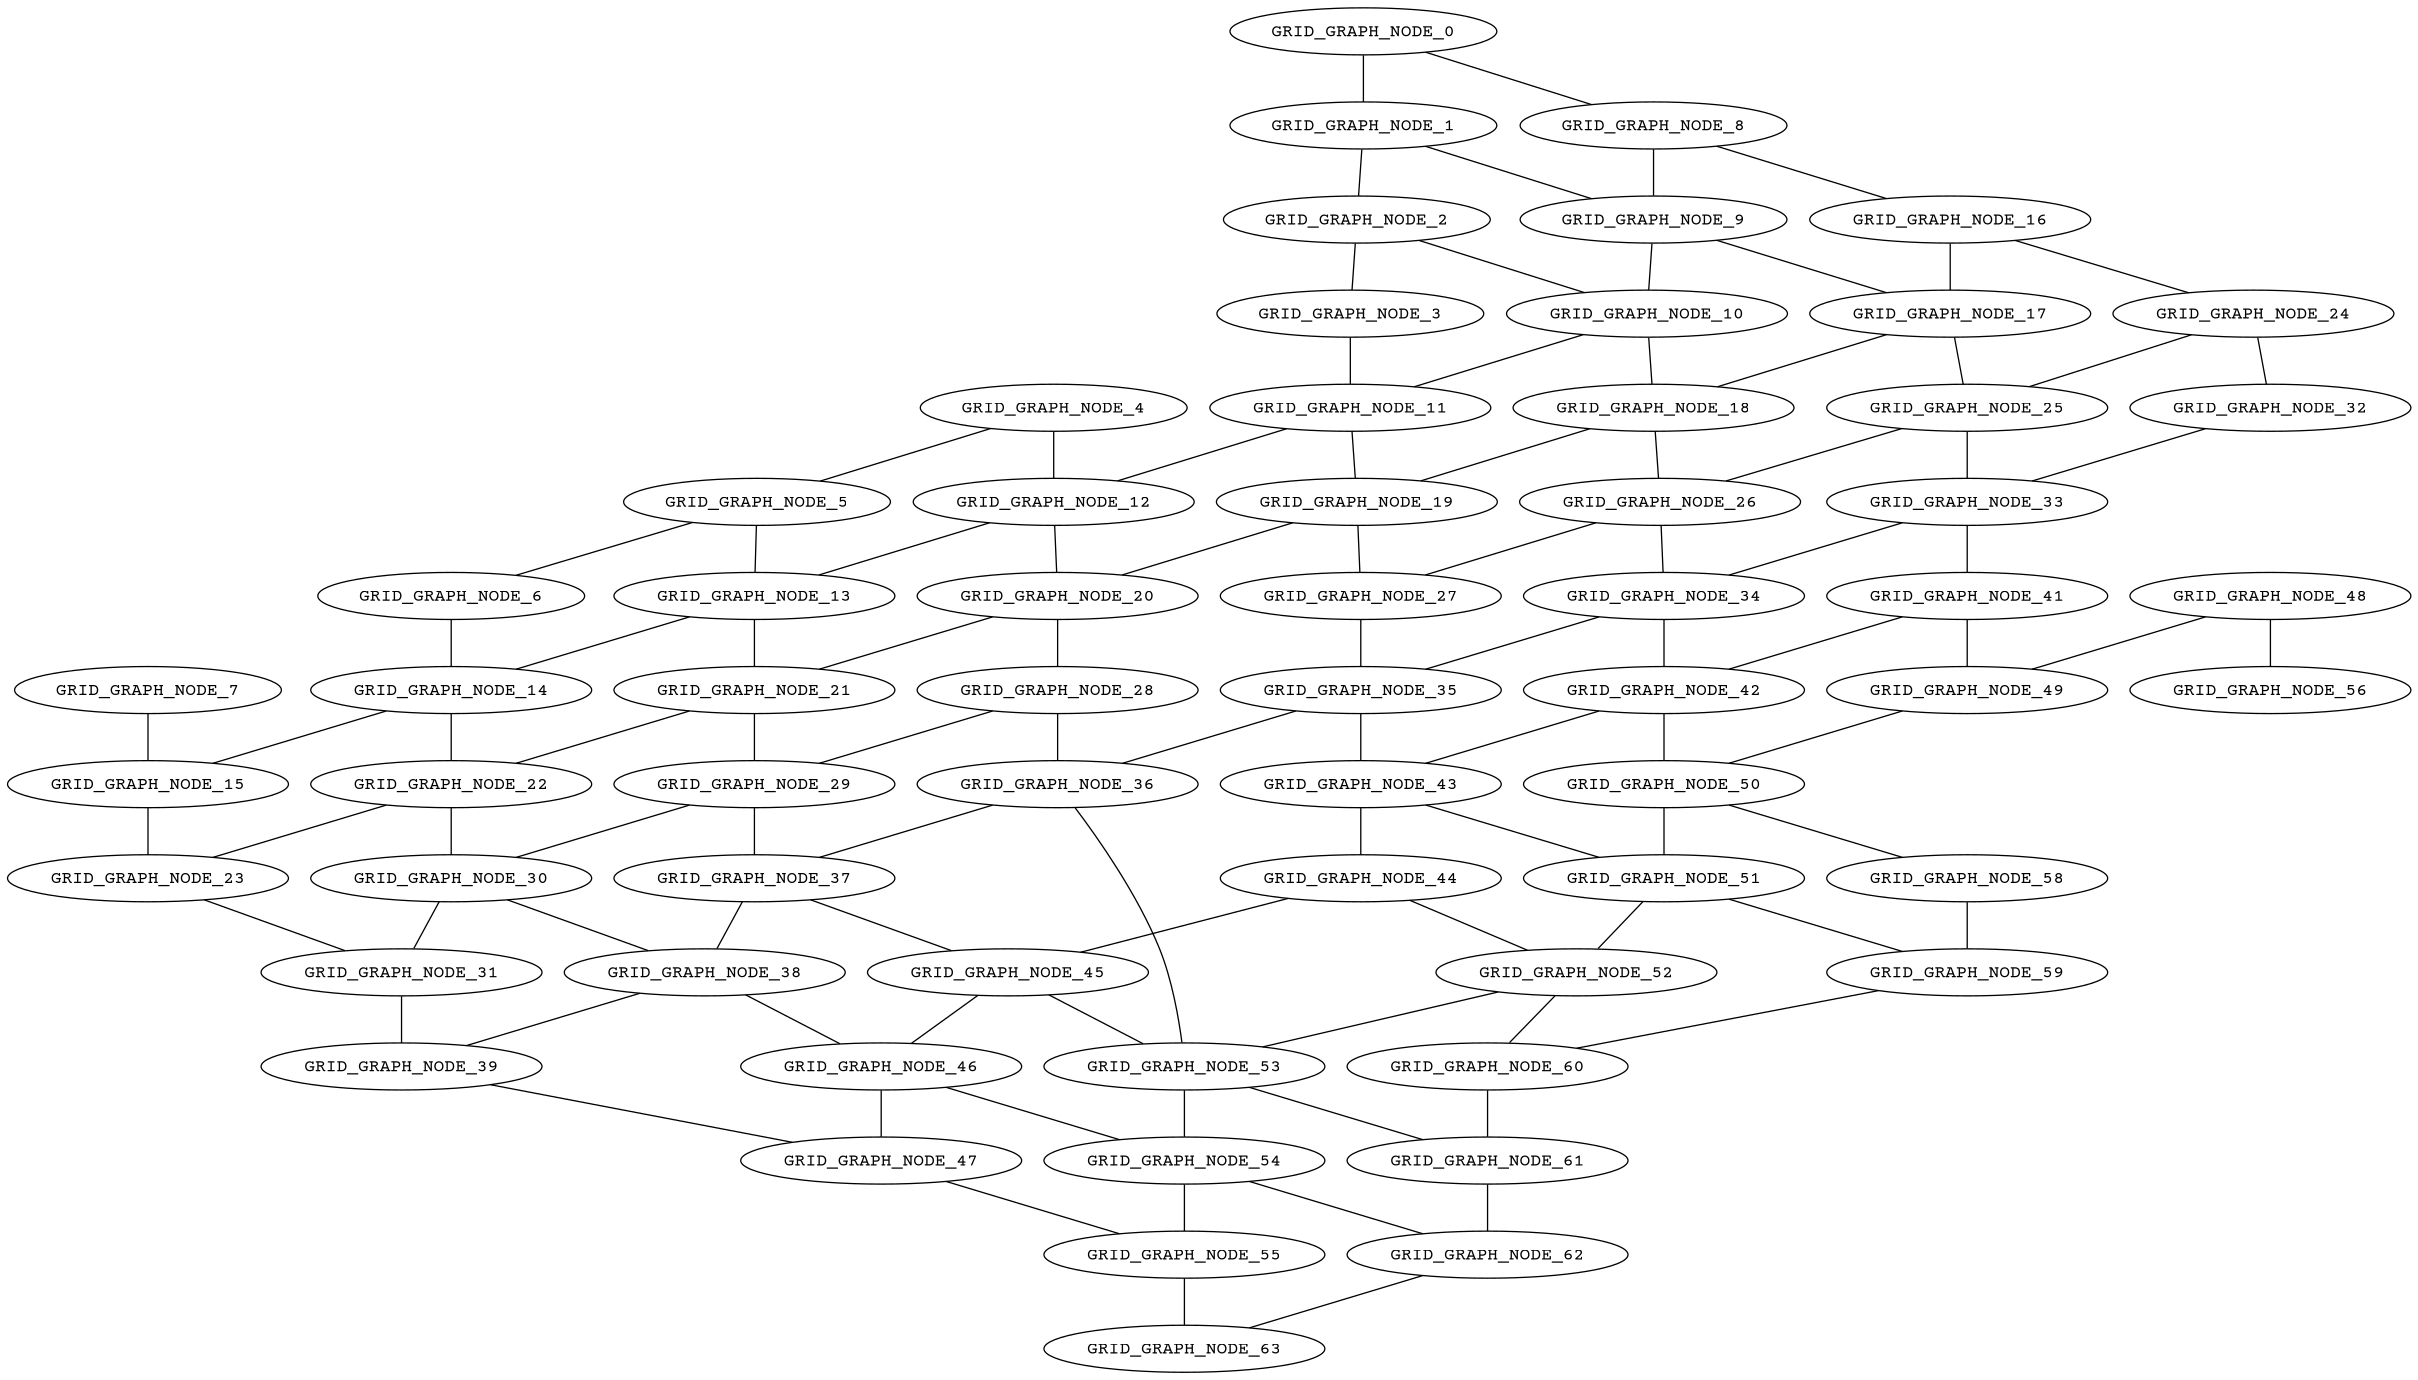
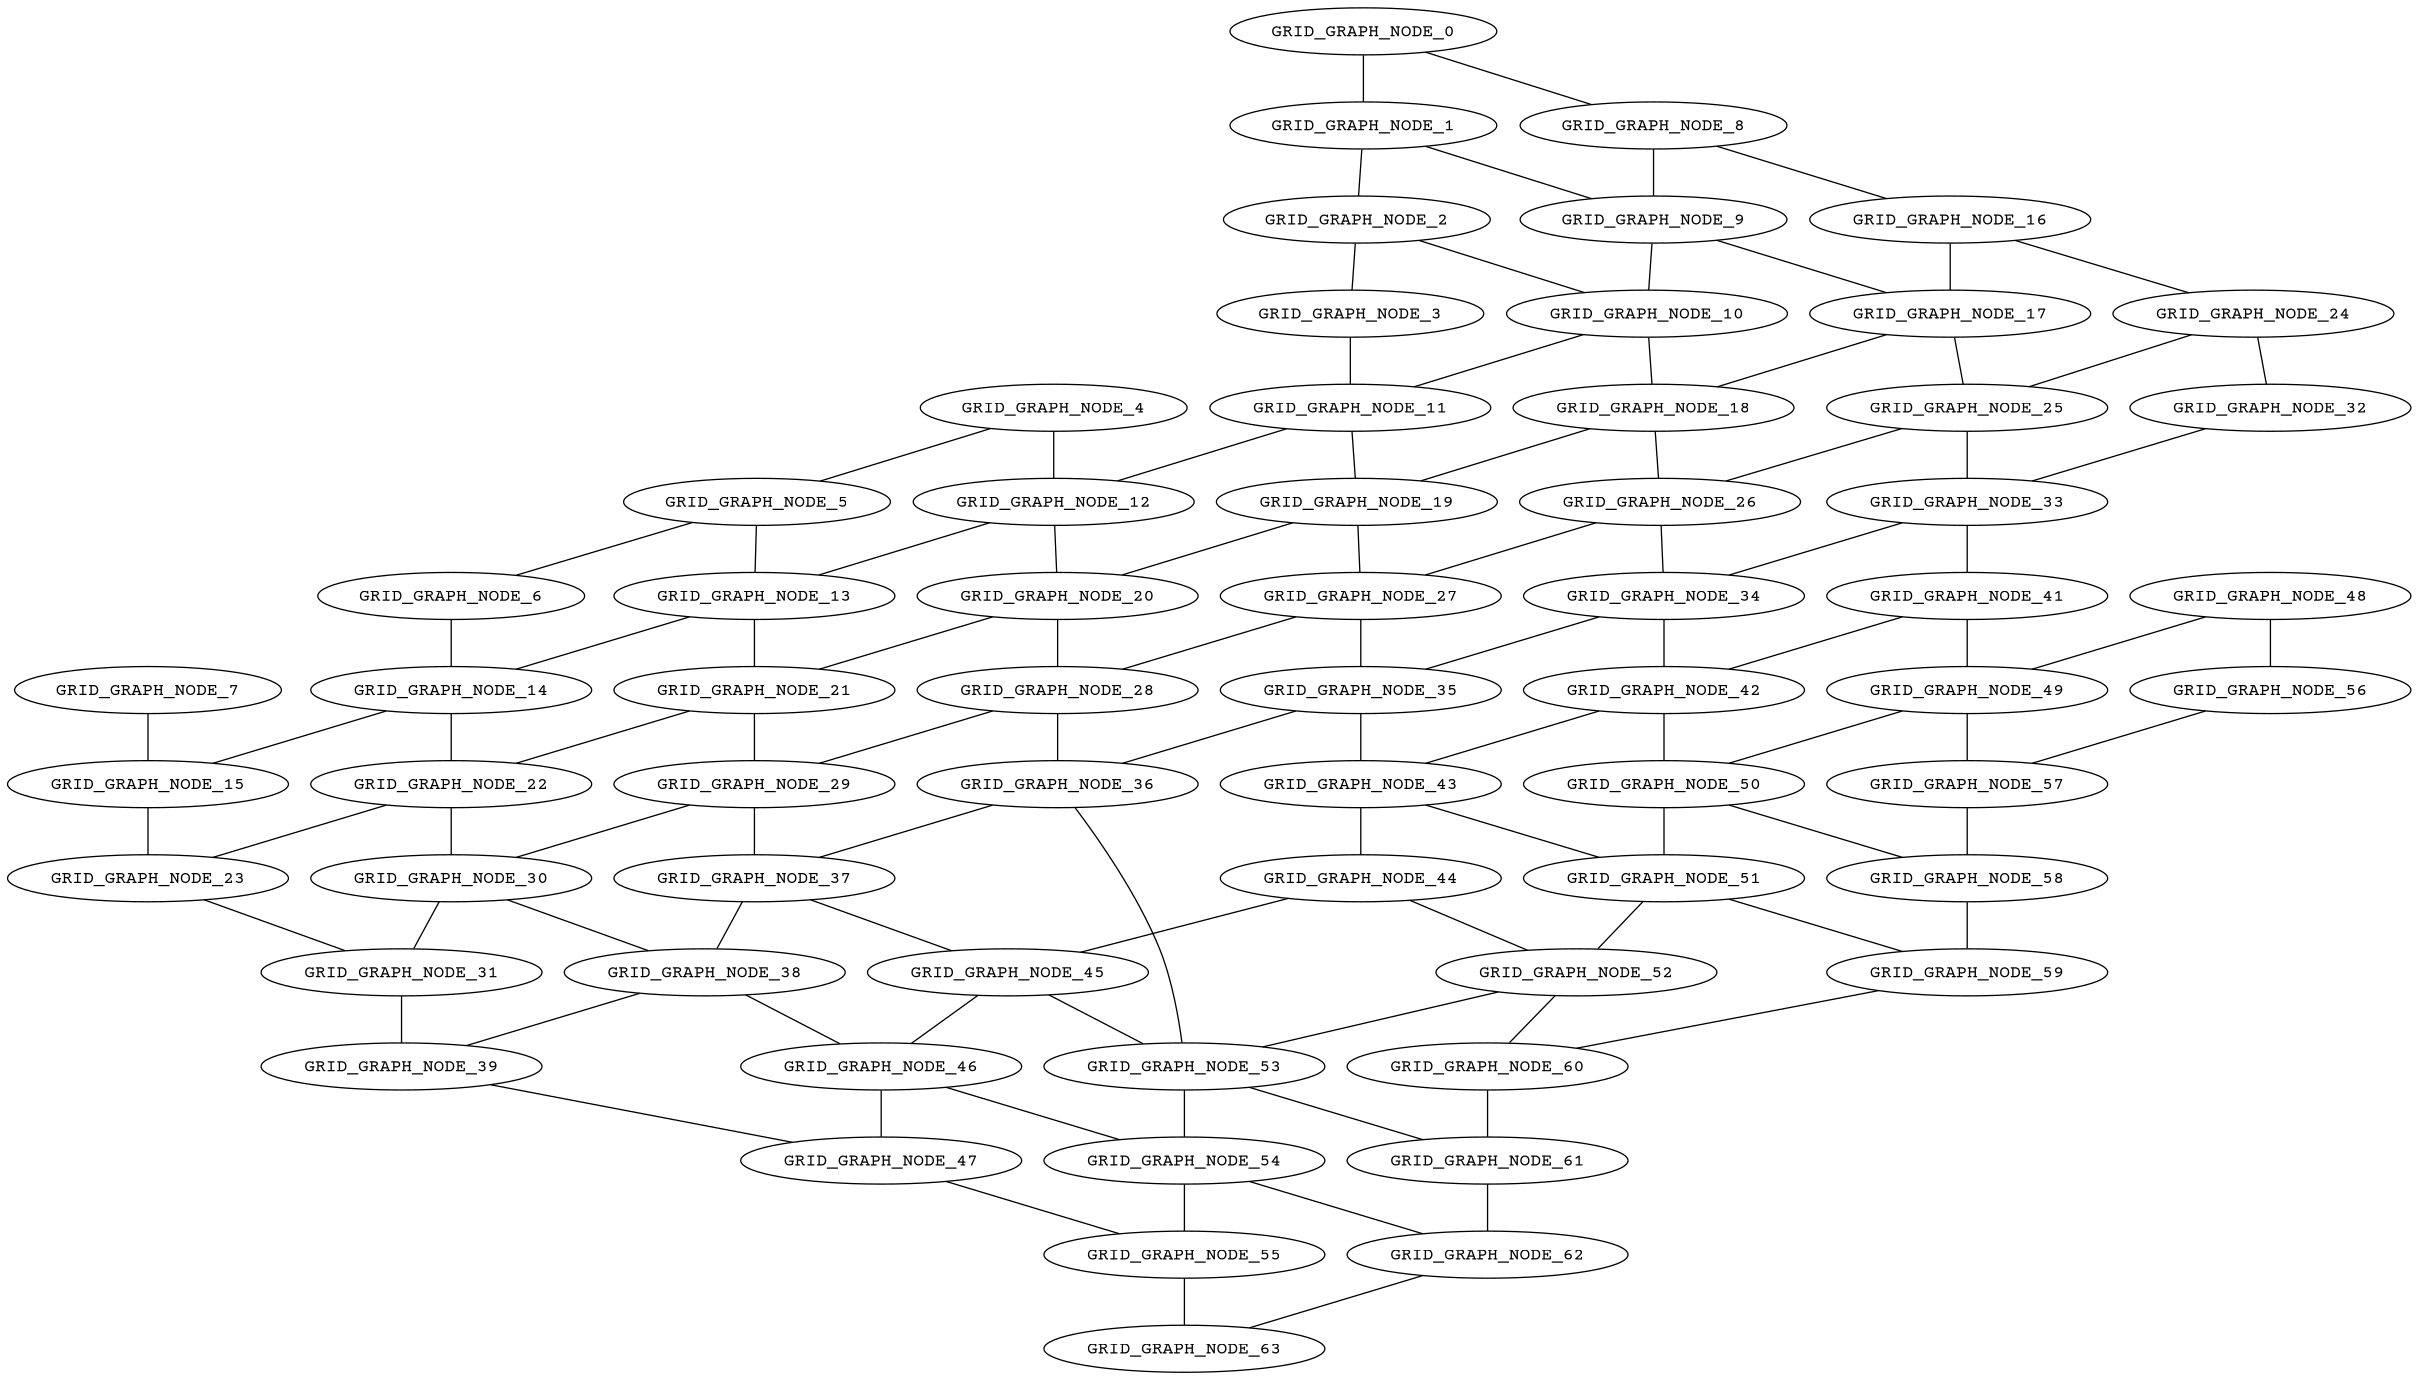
none -> (1209, 643)
none -> (1967, 784)
